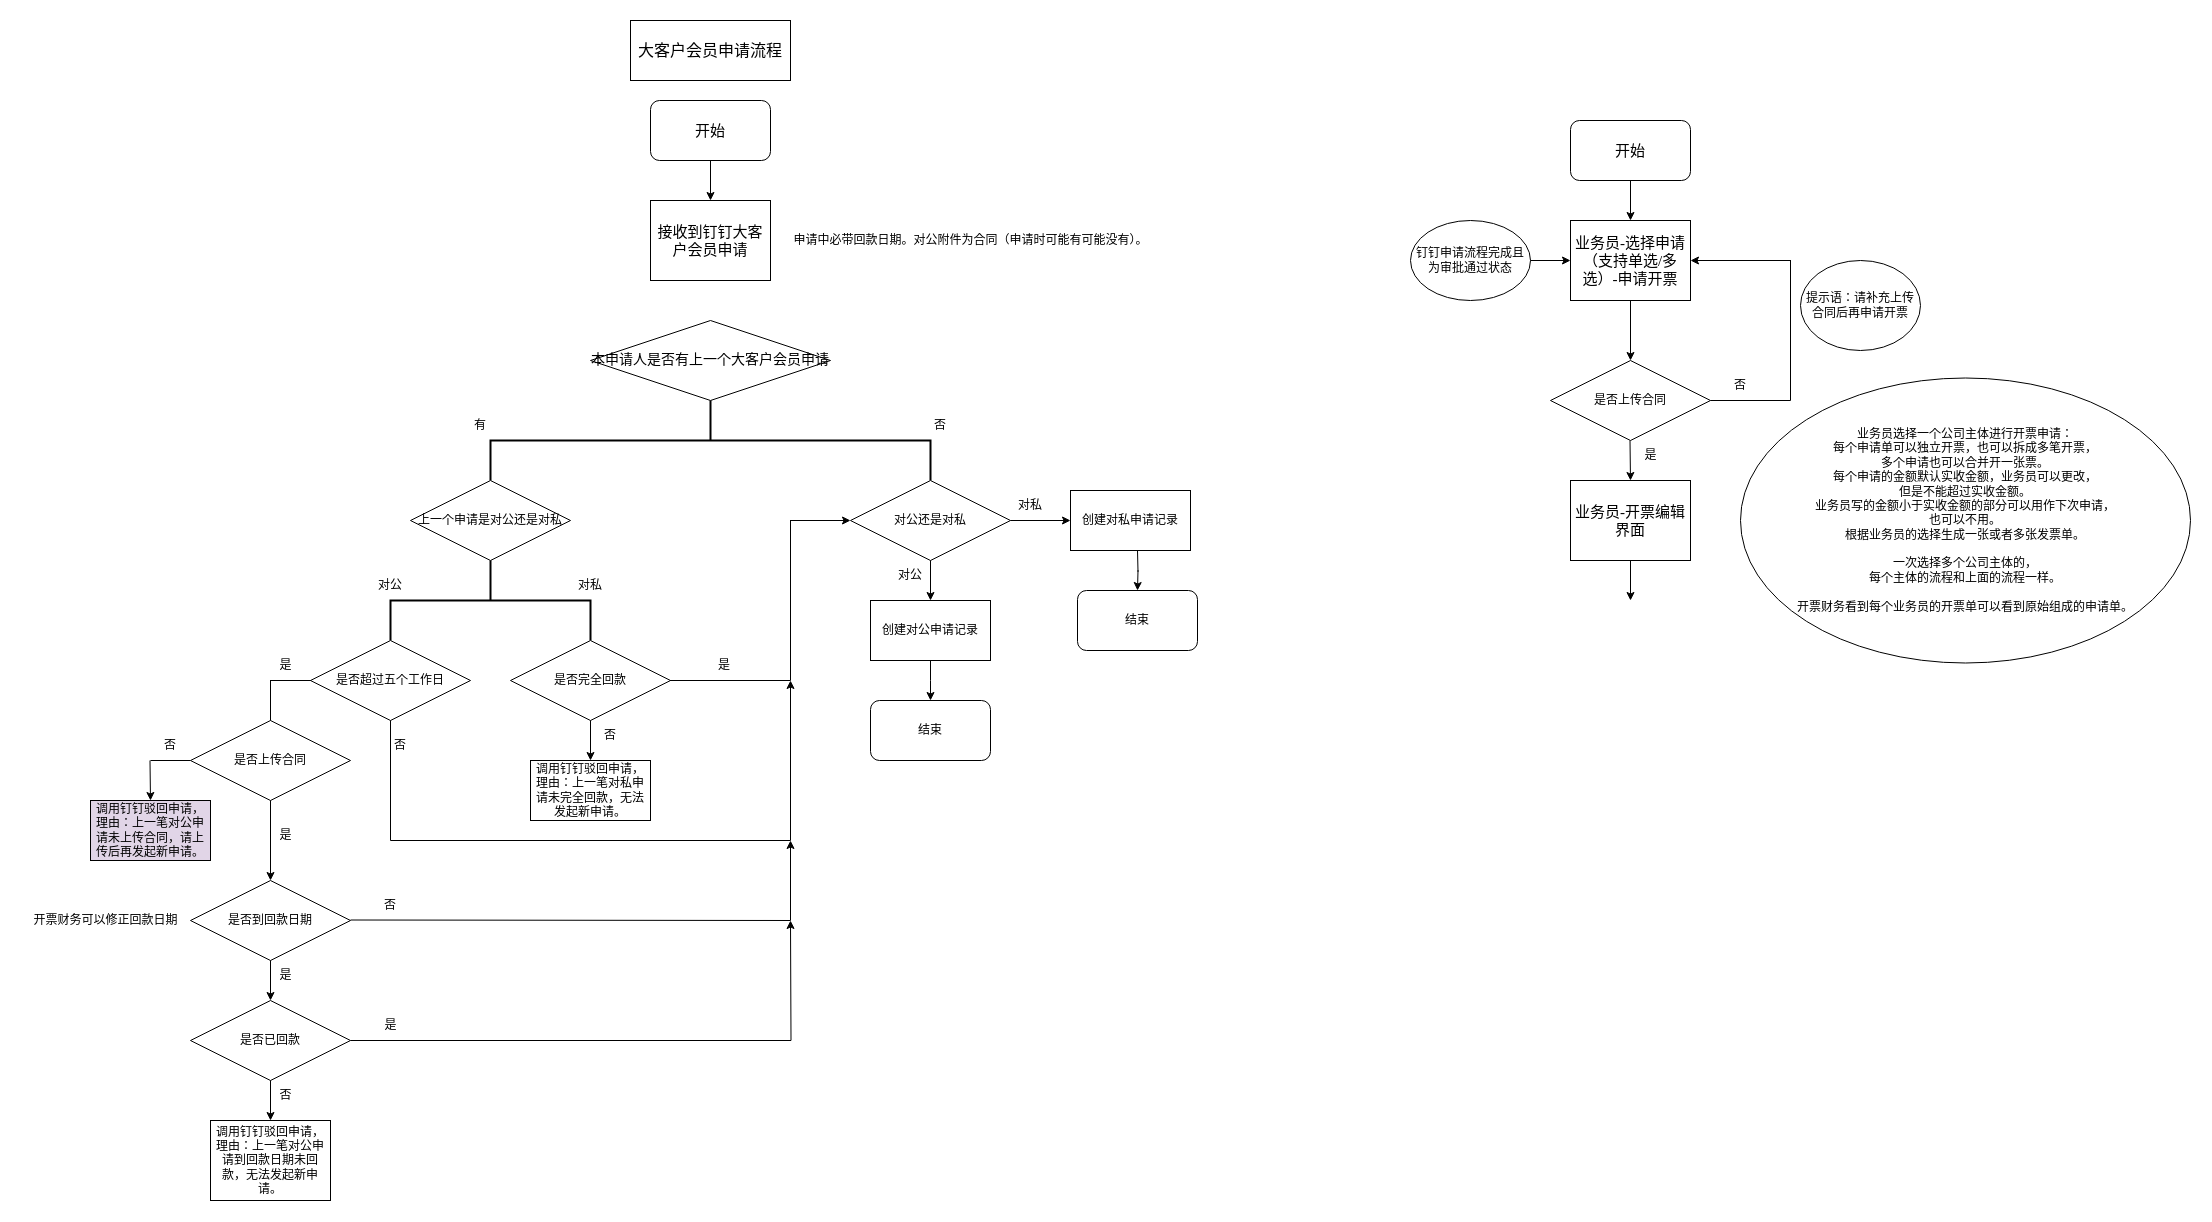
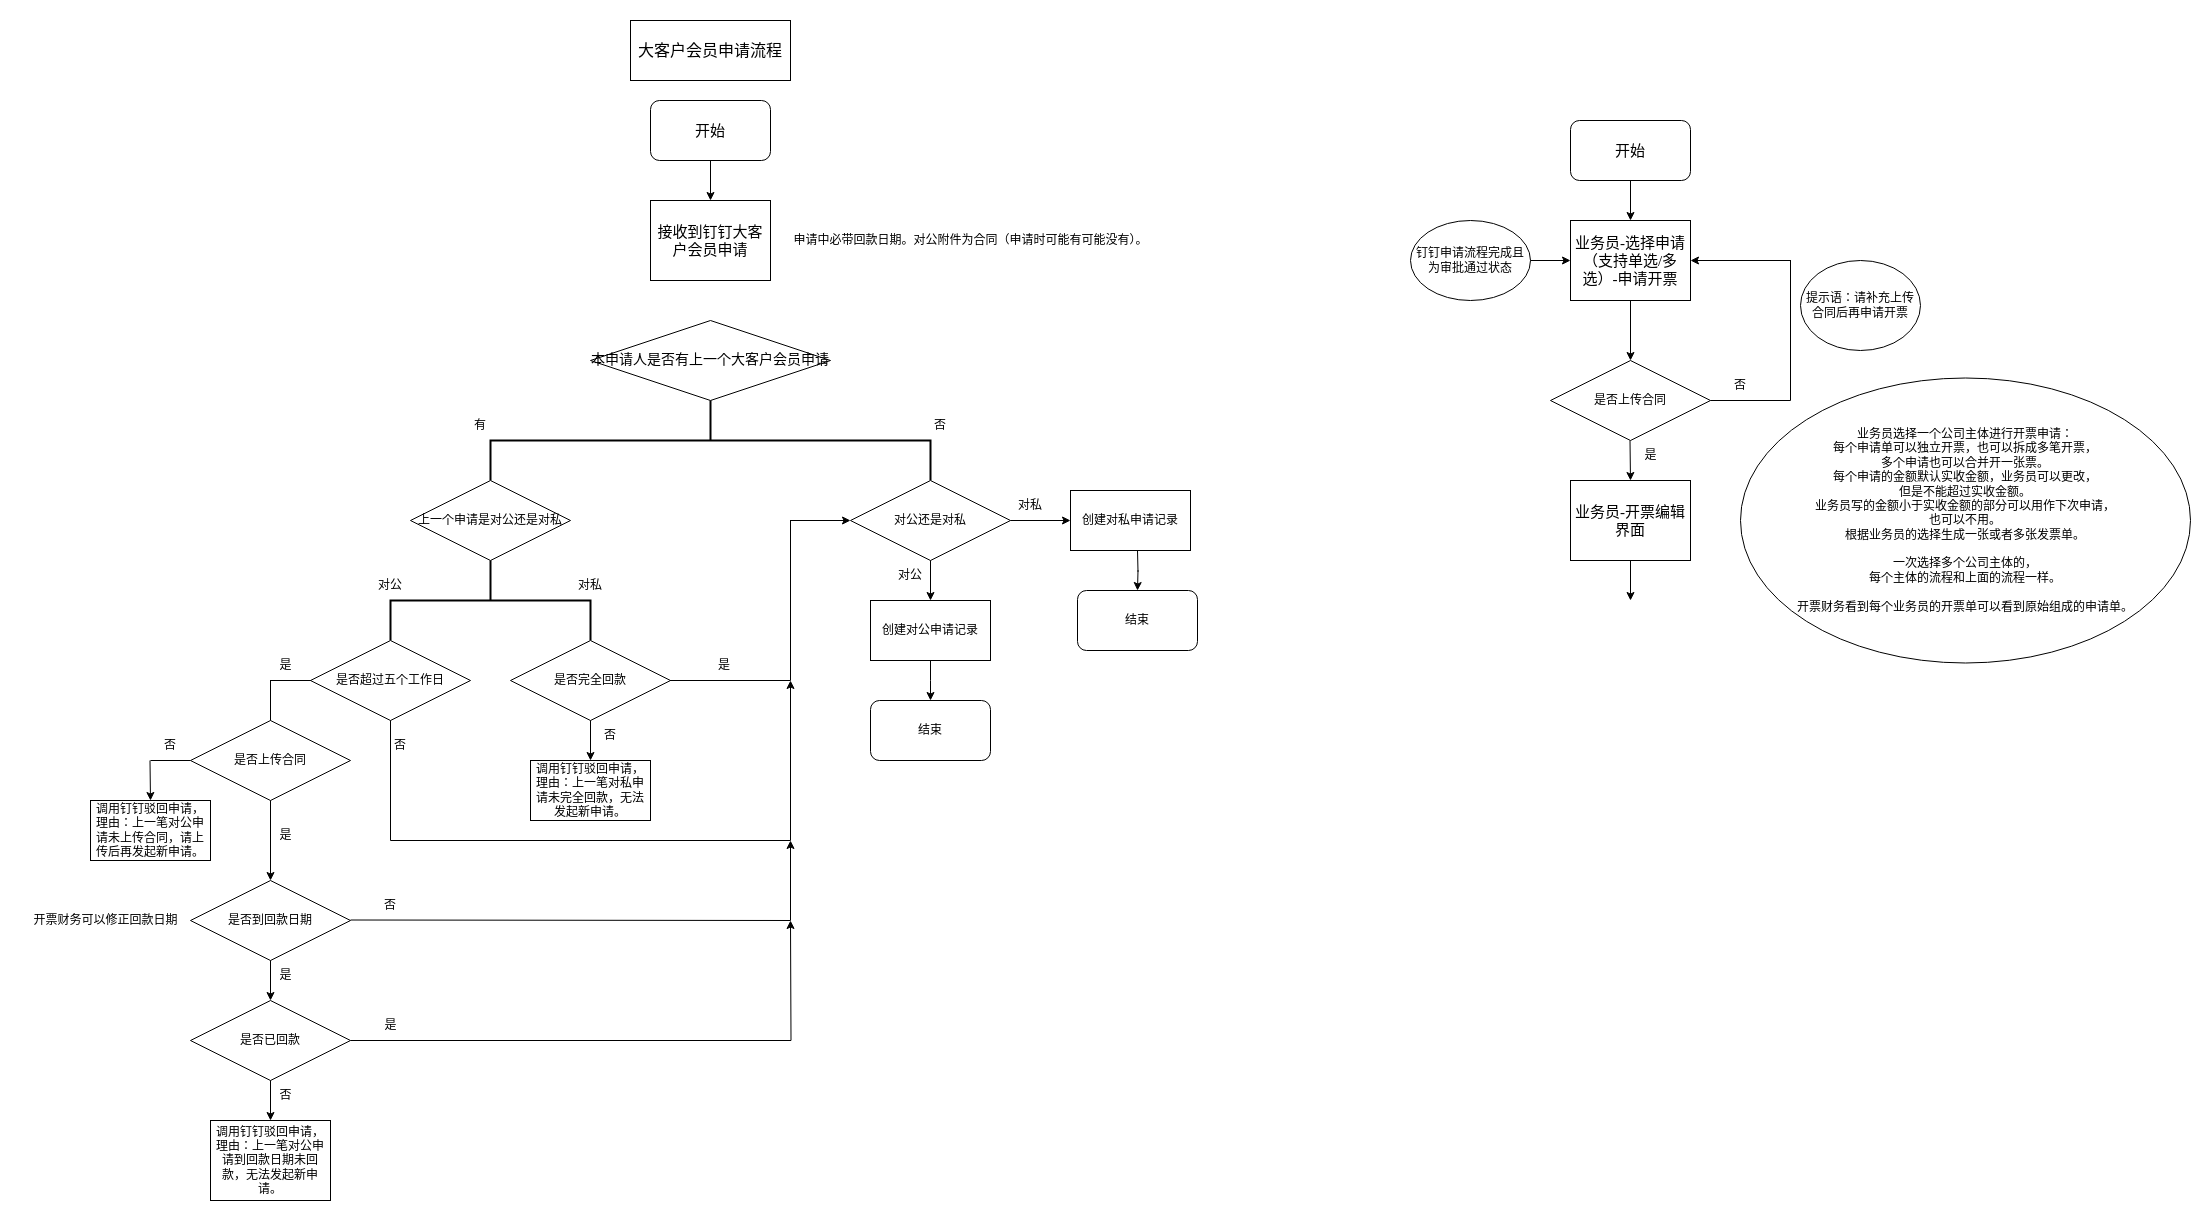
(151, 831) -> (151, 831)
